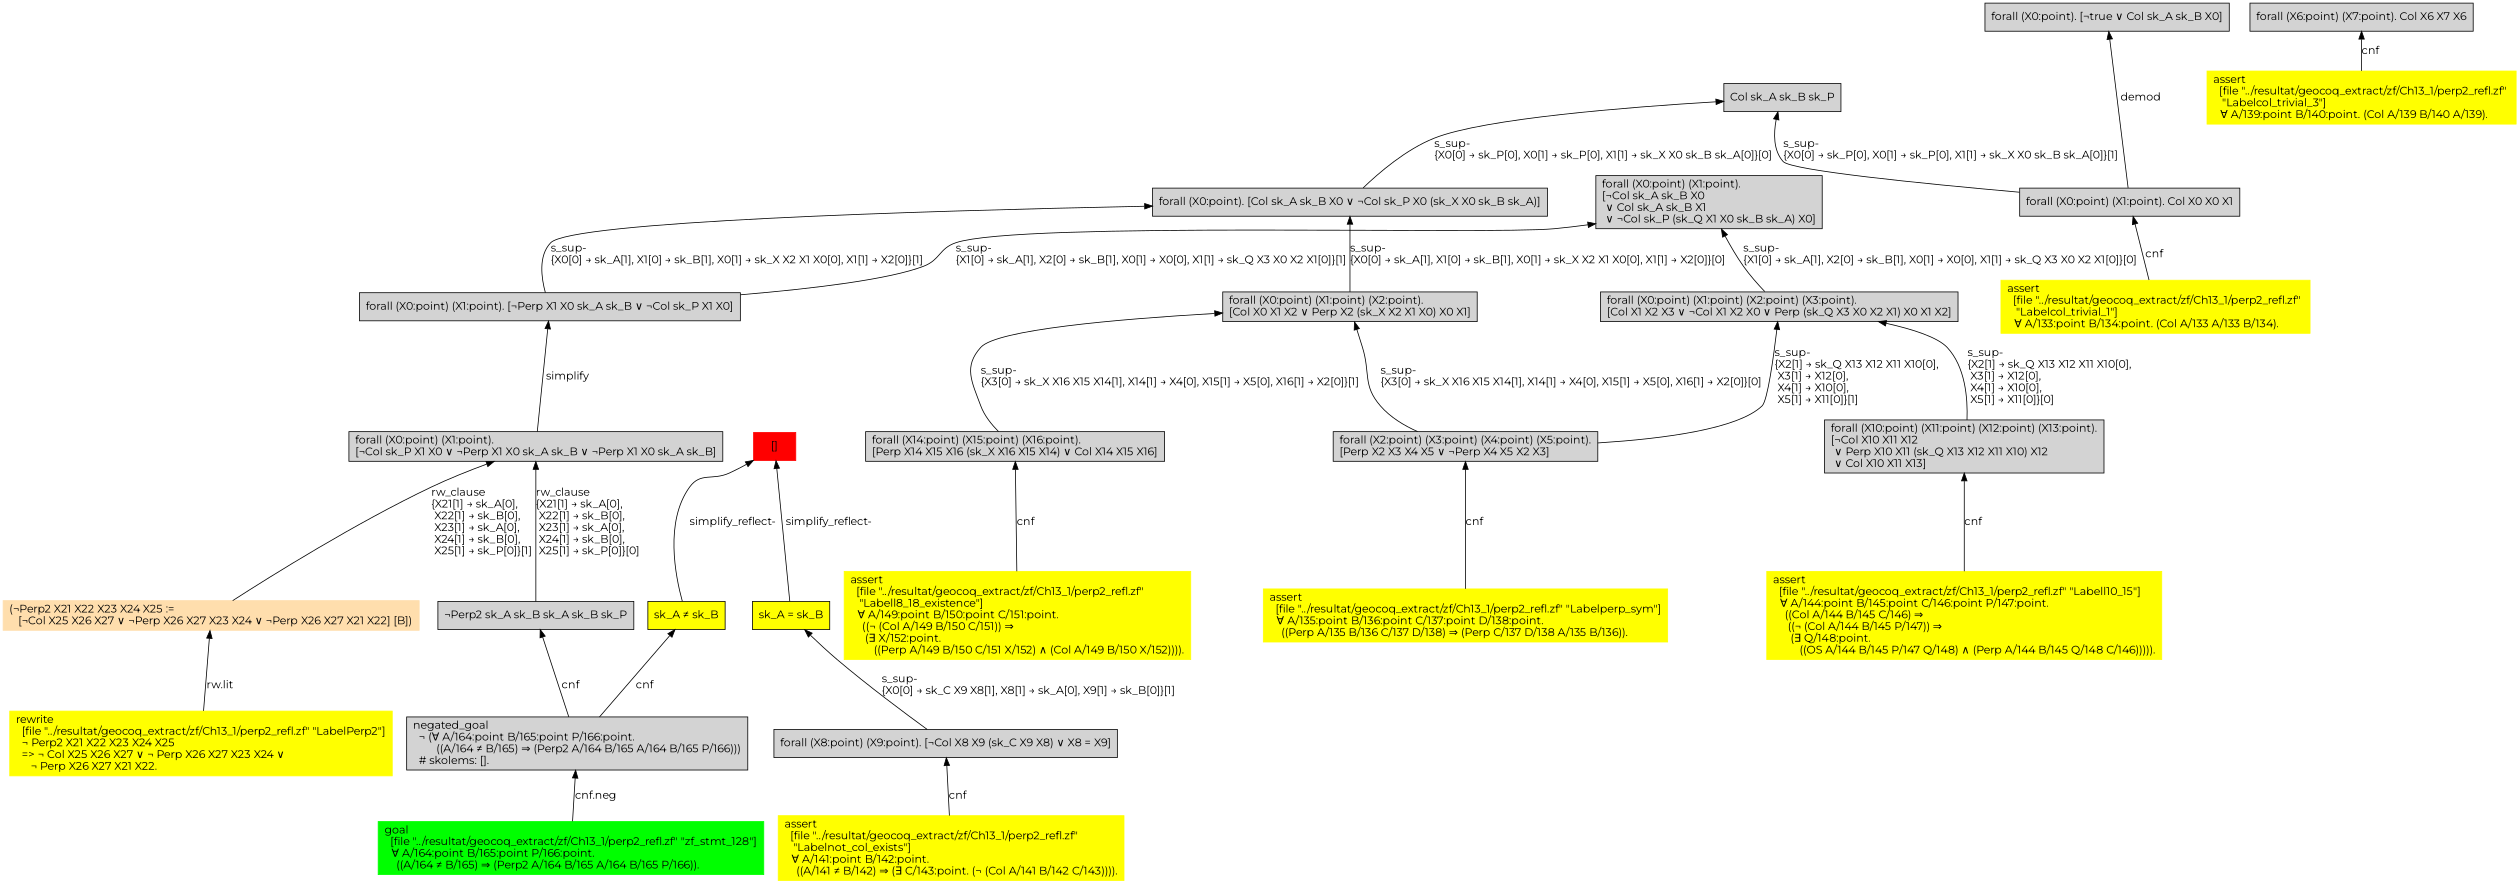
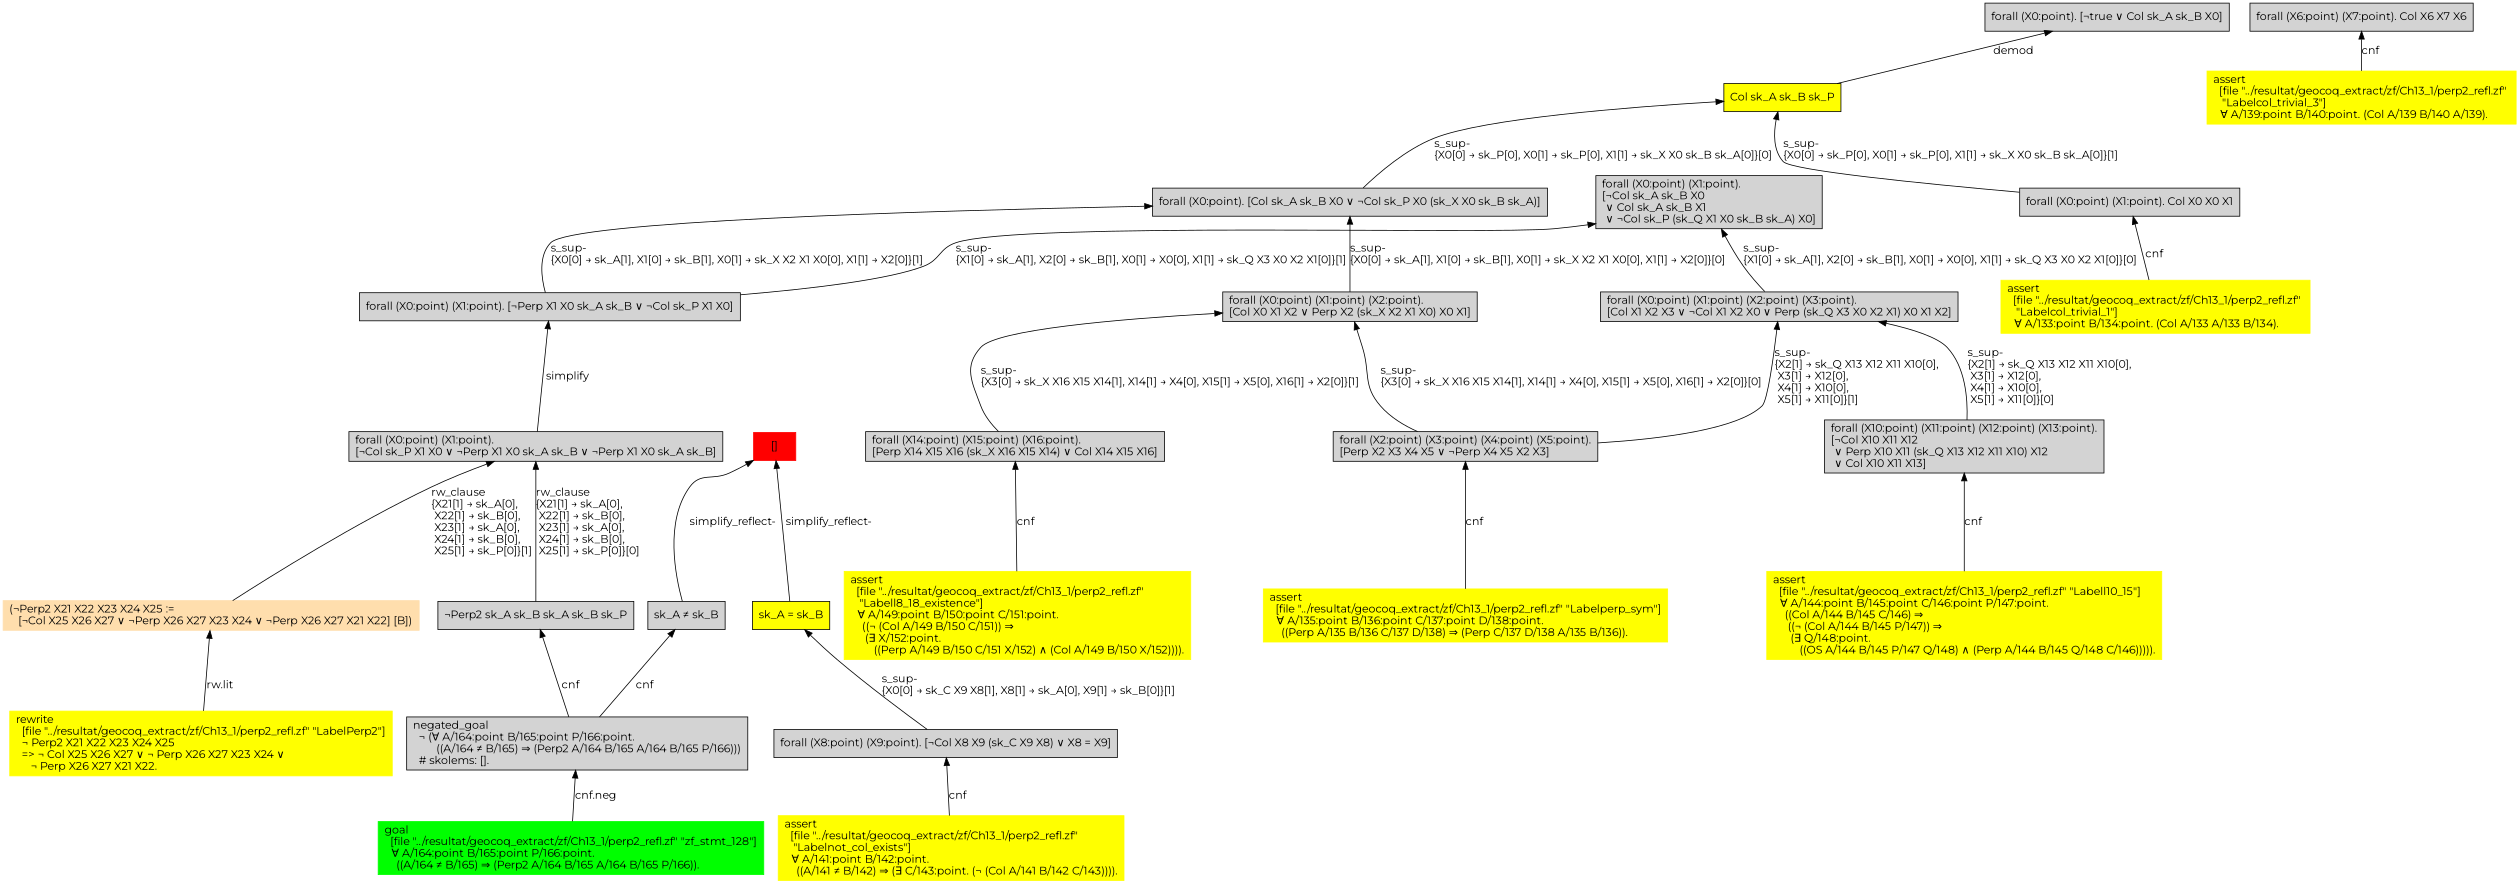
(1782, 98) -> (1782, 98)
(2119, 114) -> (1941, 58)
(686, 615) -> (686, 615)
